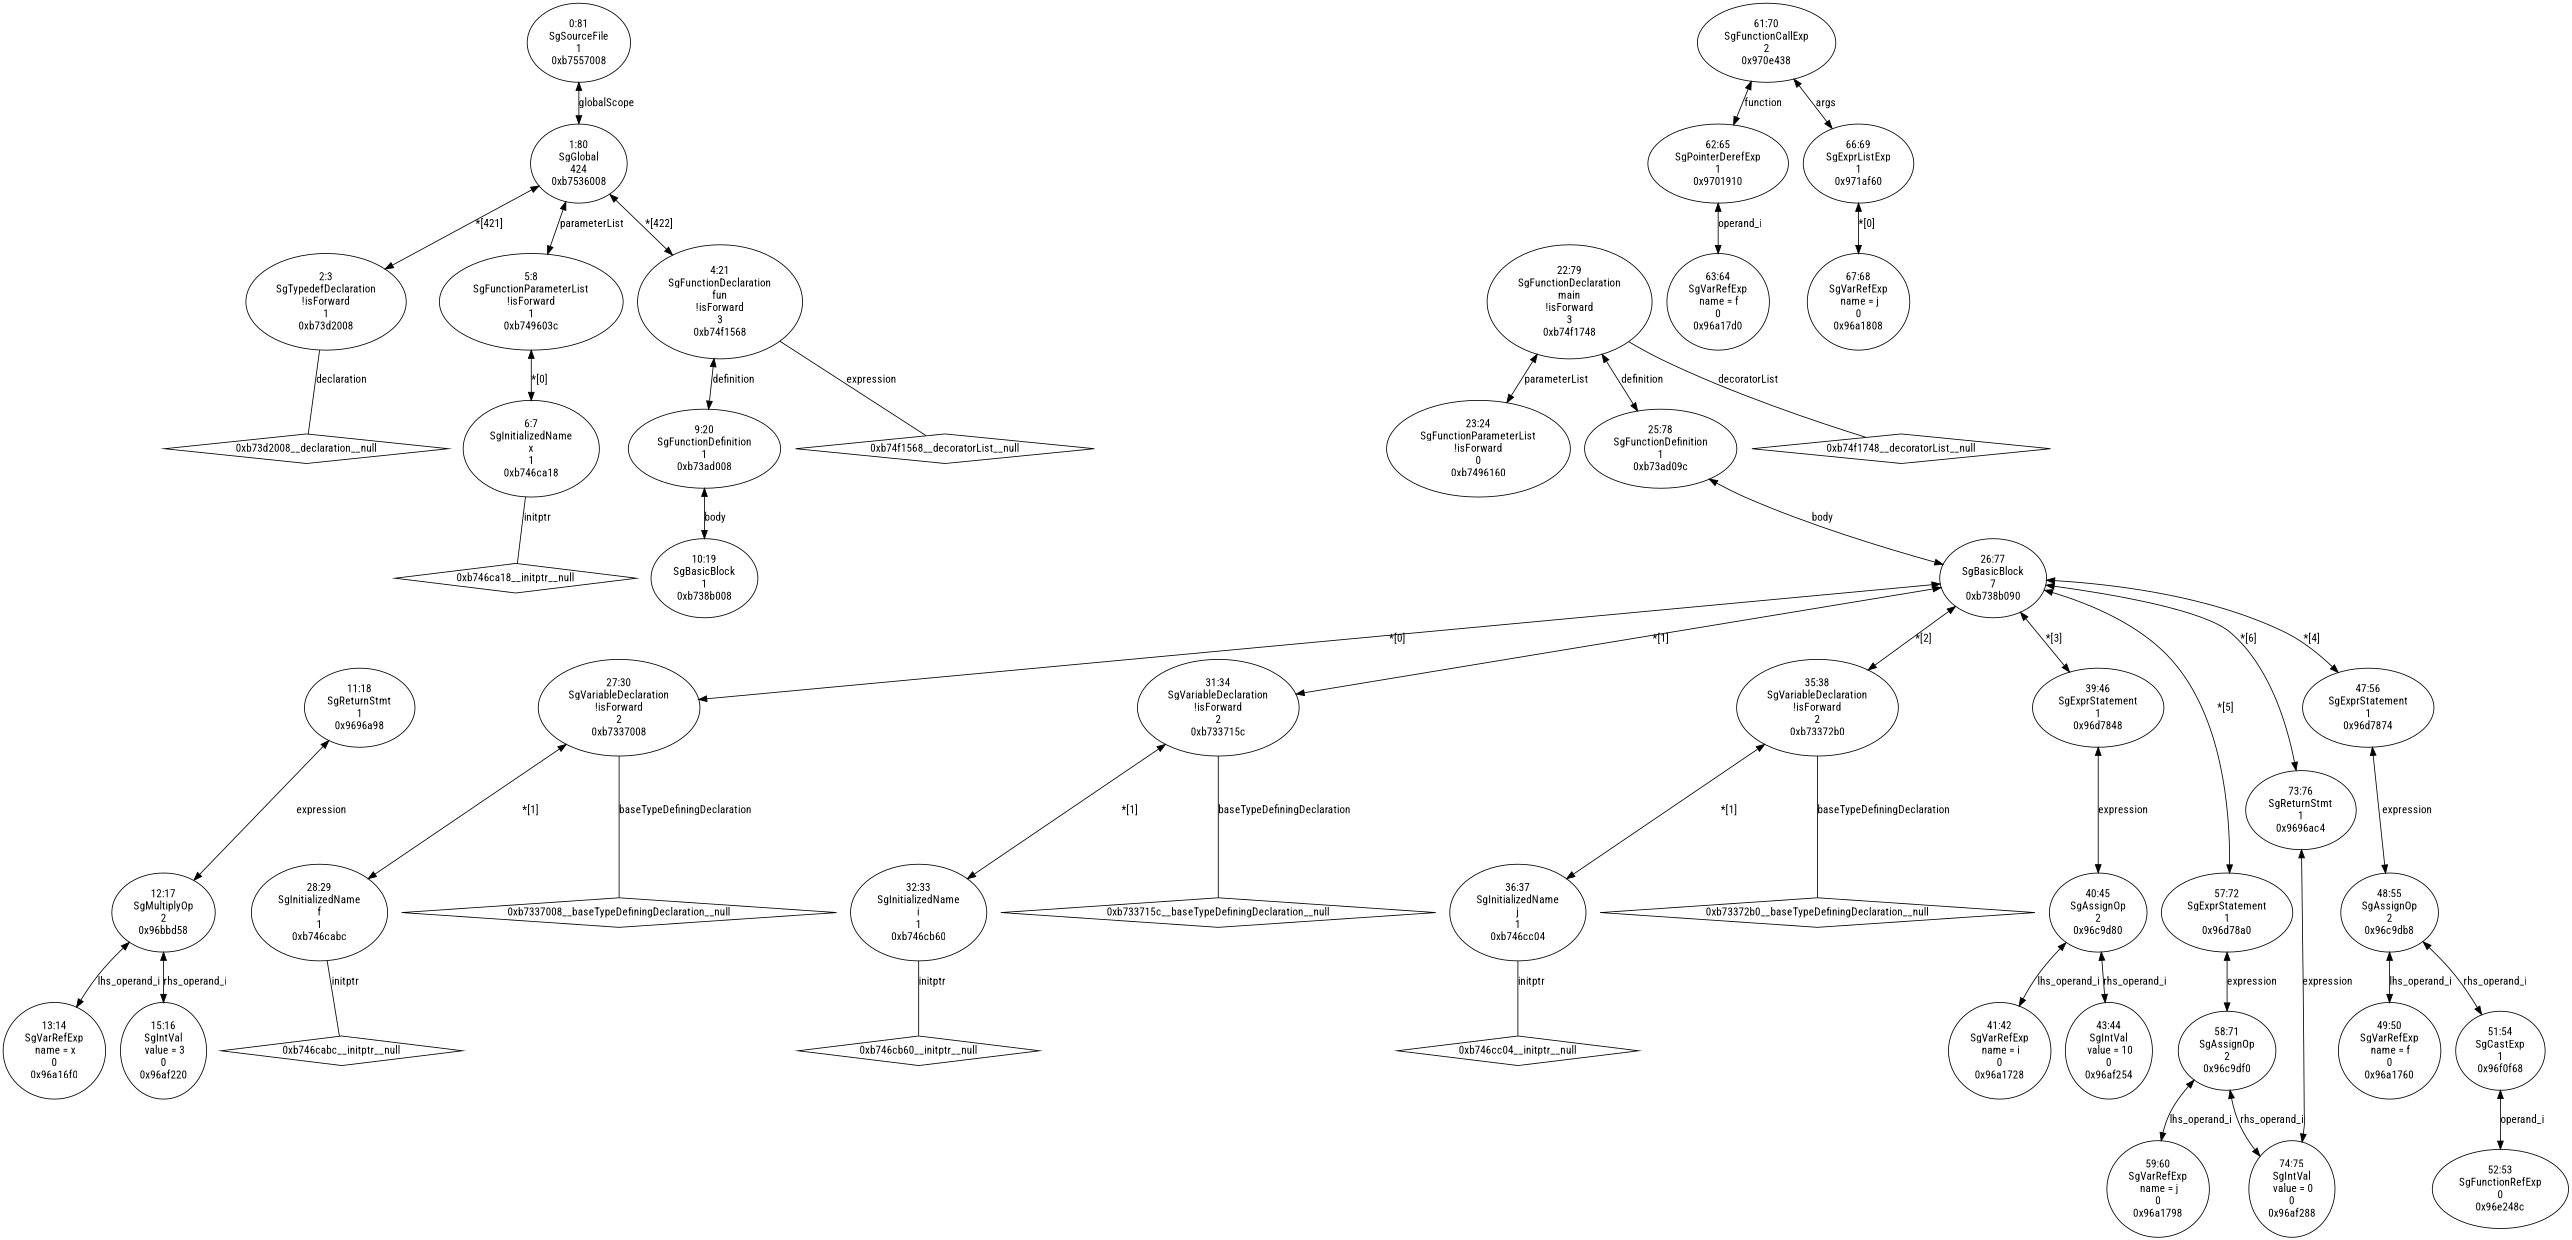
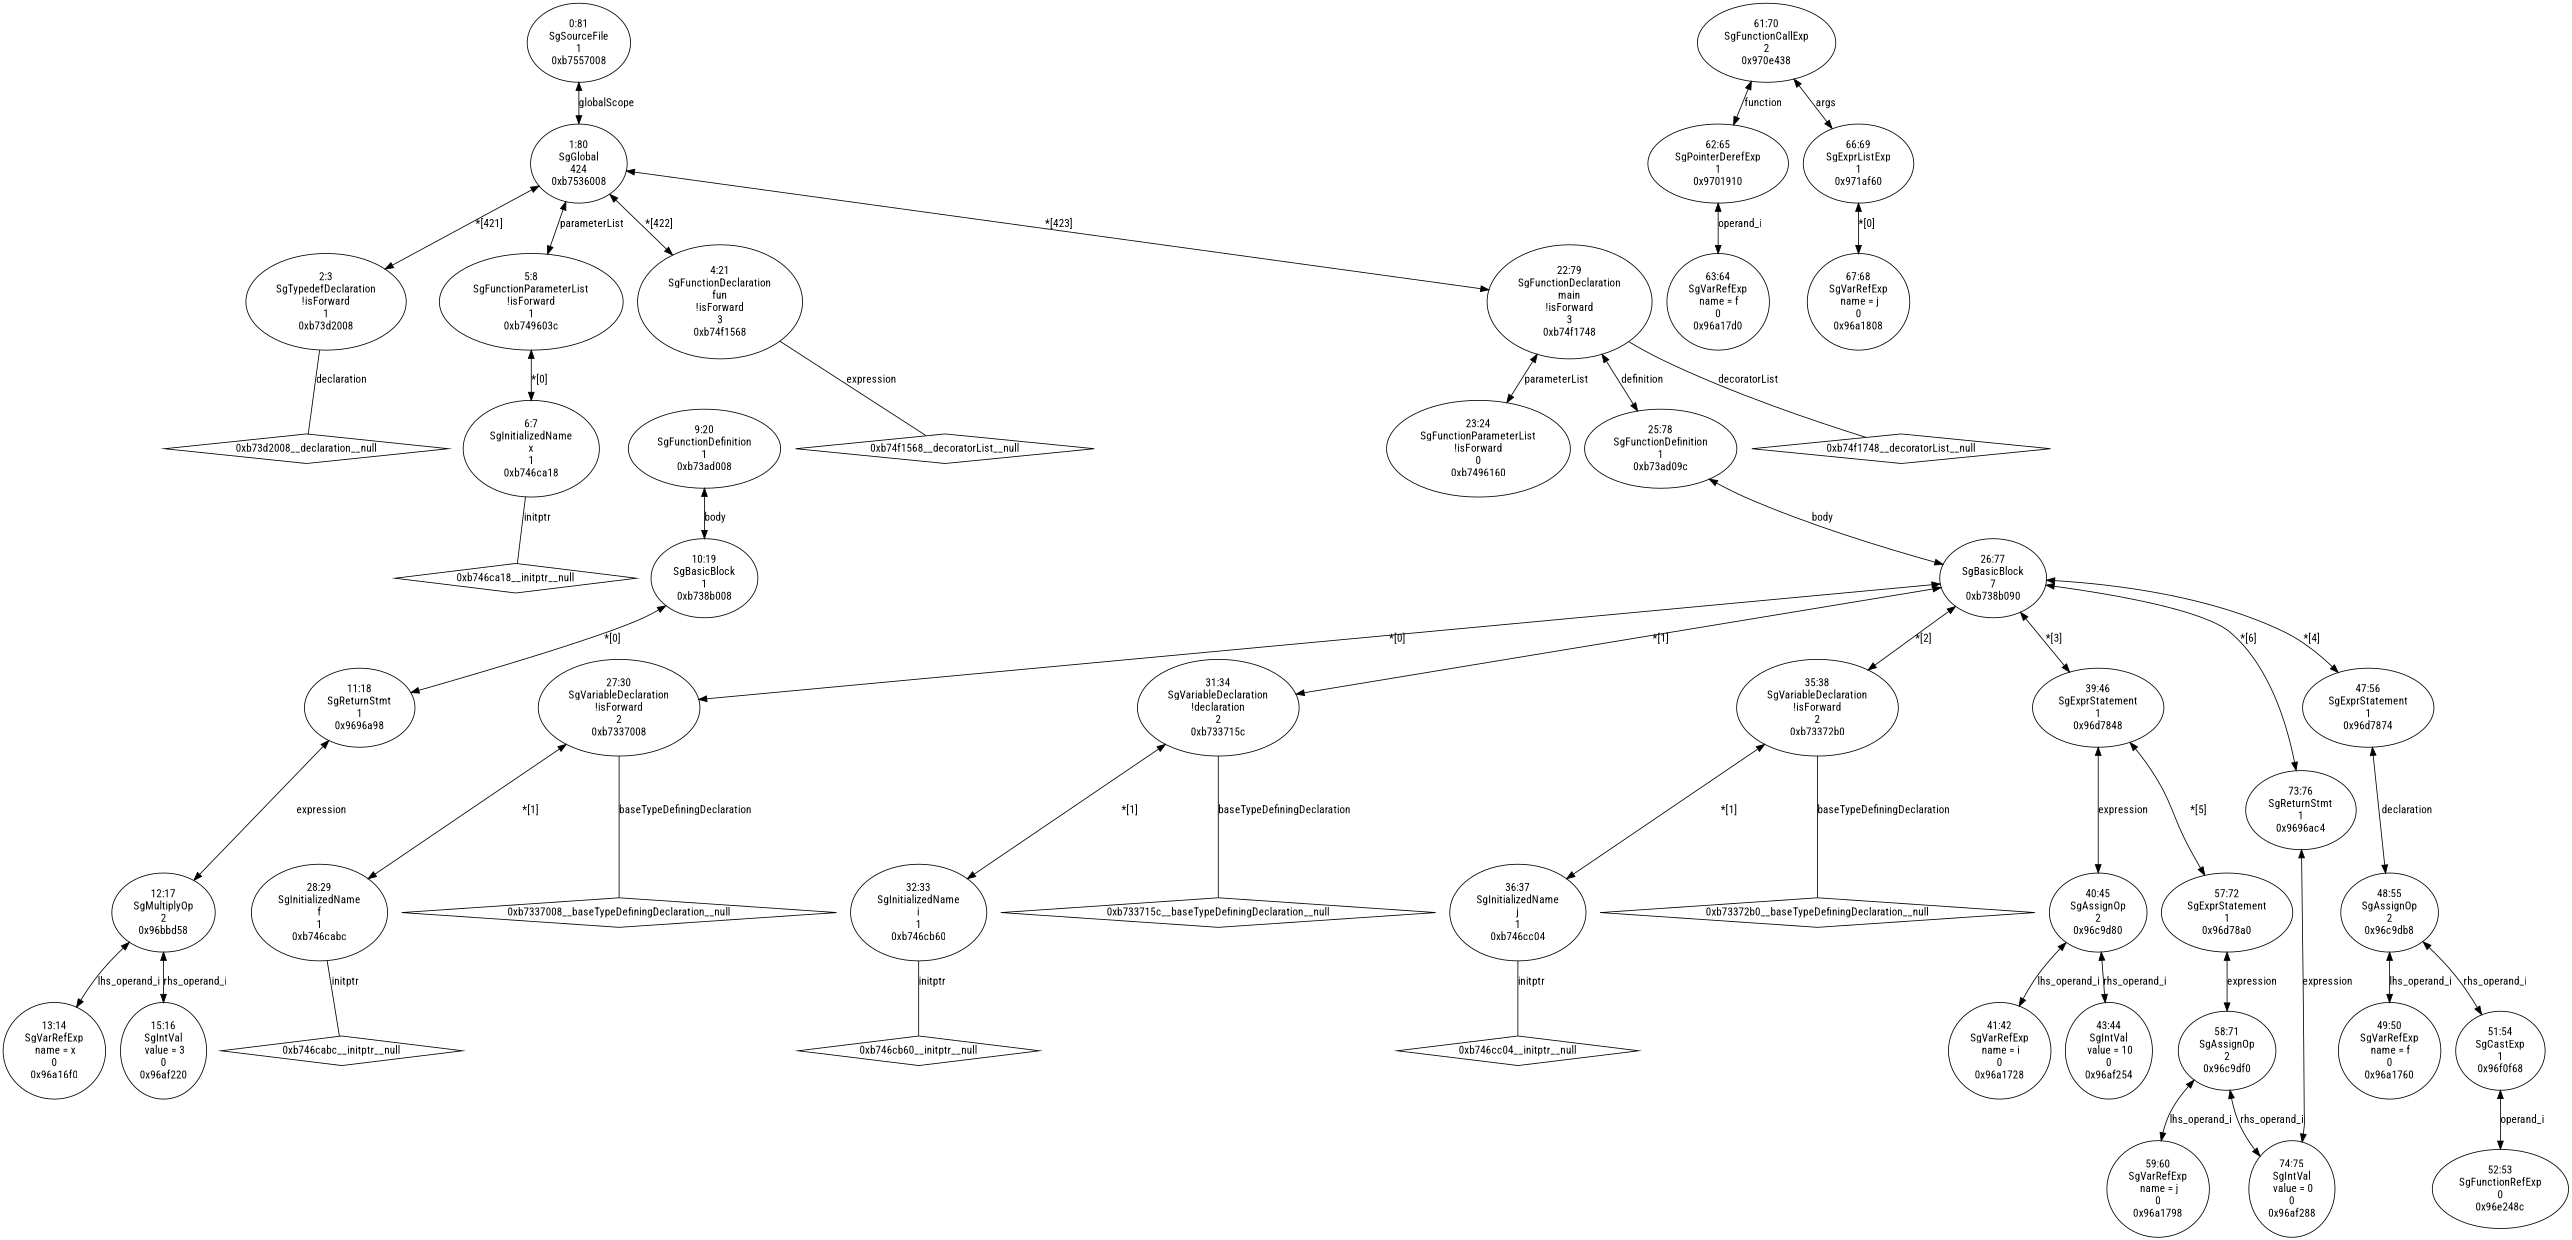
none -> (1058, 230)
(711, 384) -> none
none -> (540, 654)
(2194, 692) -> (2171, 807)
(1218, 708) -> (1218, 708)
(2407, 810) -> (2407, 810)
